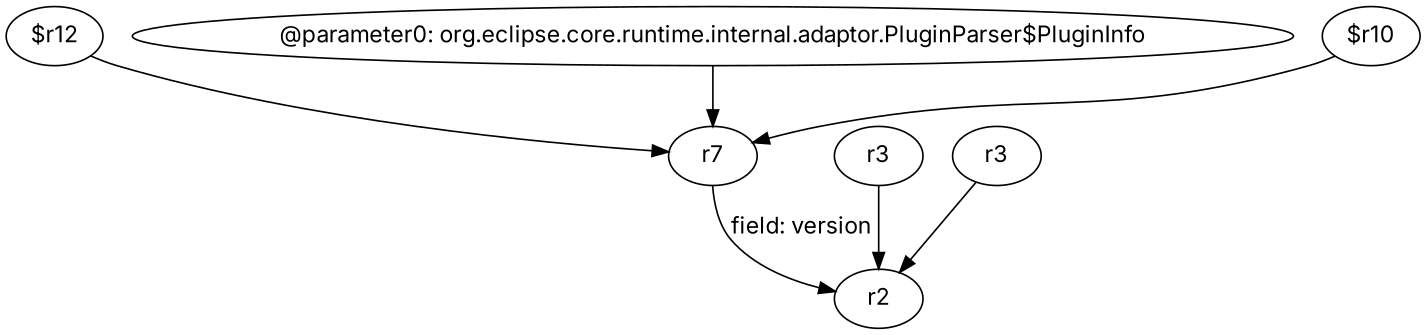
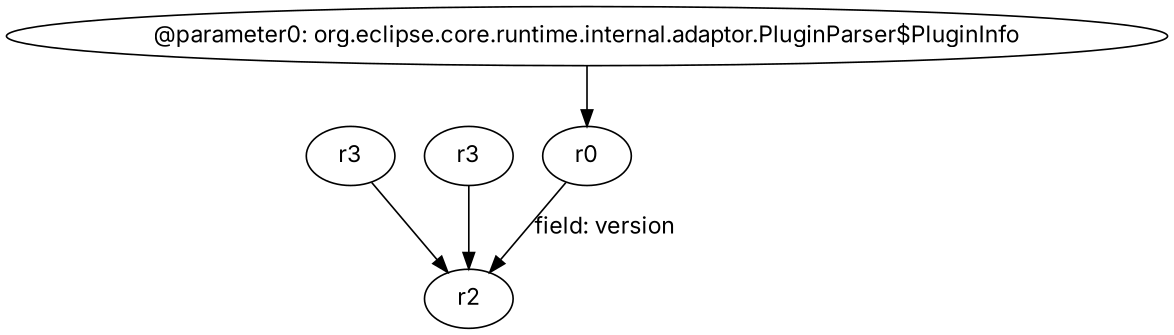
(55, 36) -> none
(1371, 36) -> none
(713, 156) -> (587, 156)
